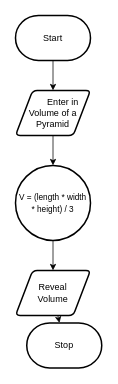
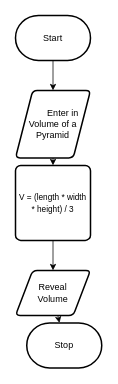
(53, 113) -> (53, 124)
(53, 203) -> (53, 203)
